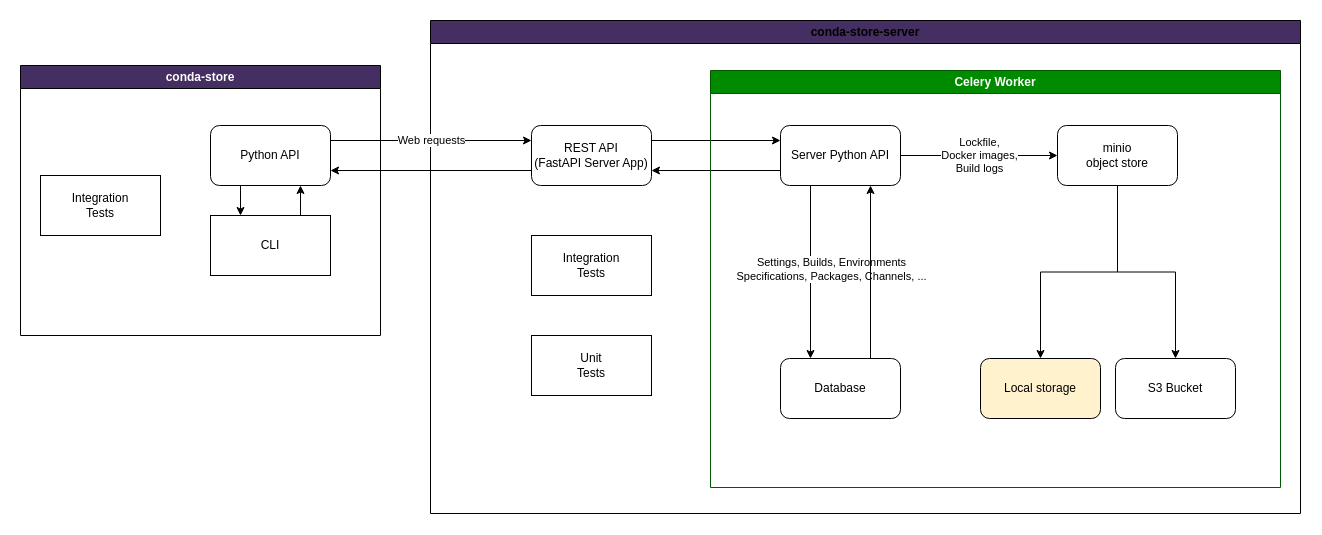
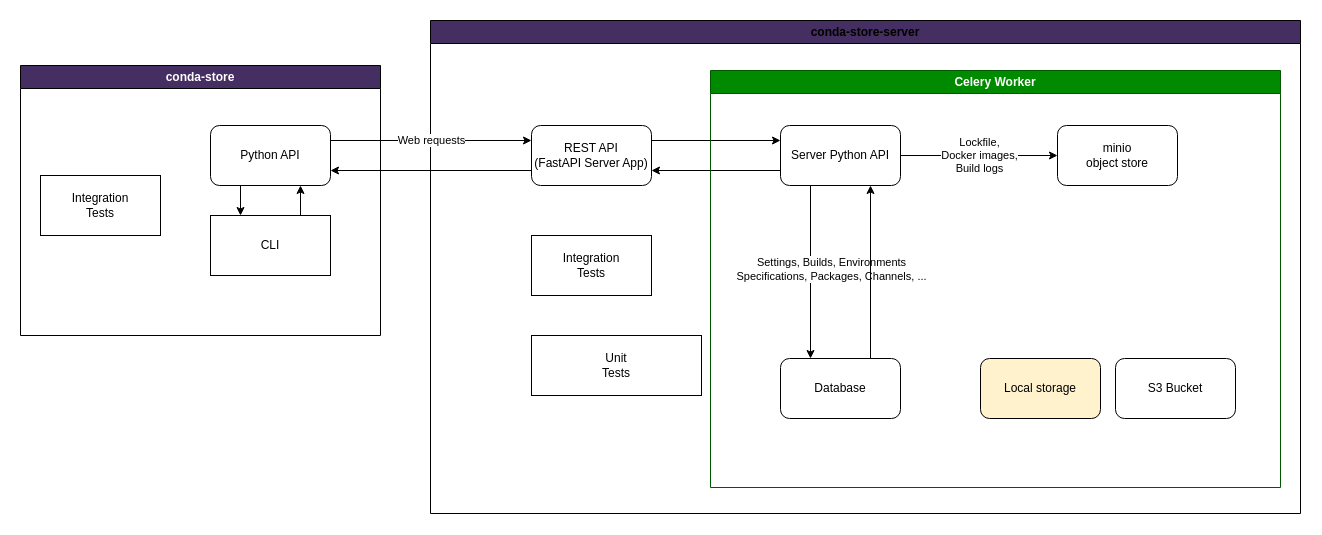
(1041, 275) -> none
(1176, 284) -> none
(592, 366) -> (617, 366)
